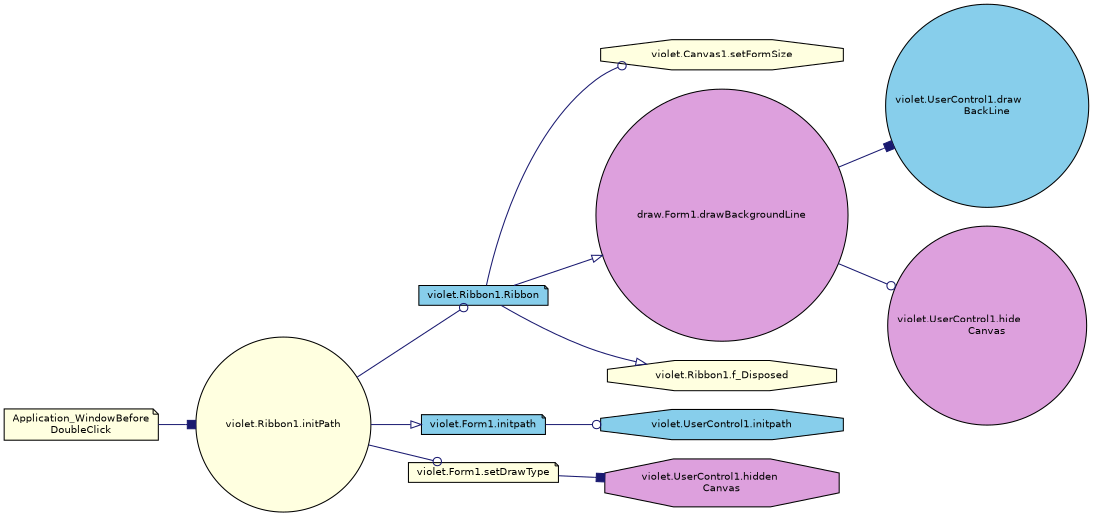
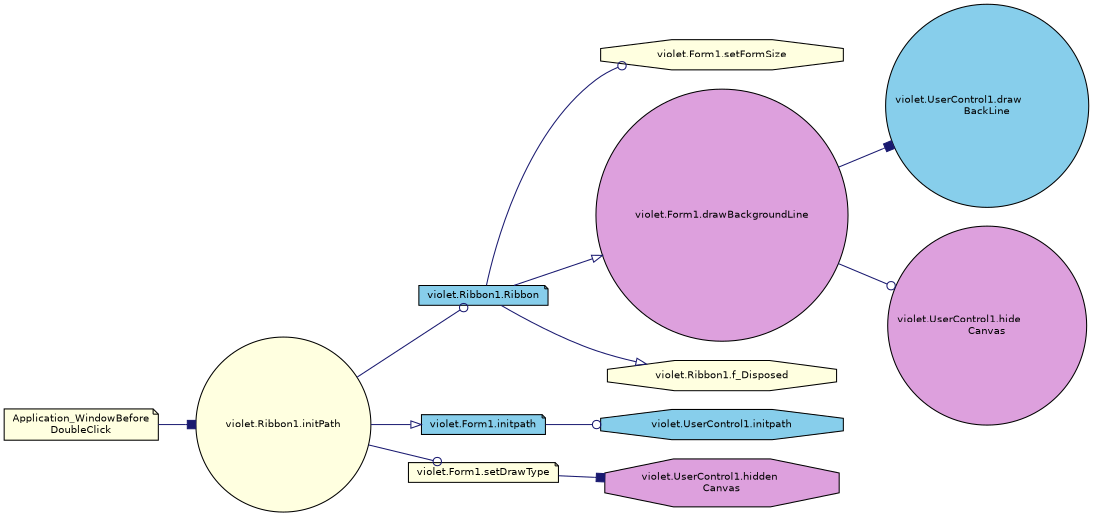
(722, 55) -> (722, 55)
(722, 215) -> (722, 215)
